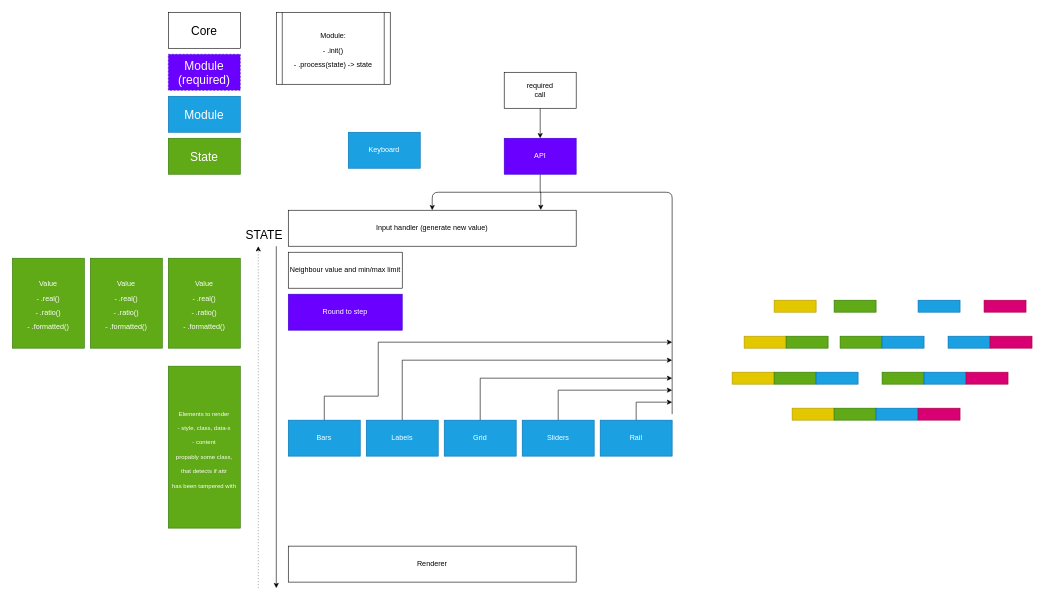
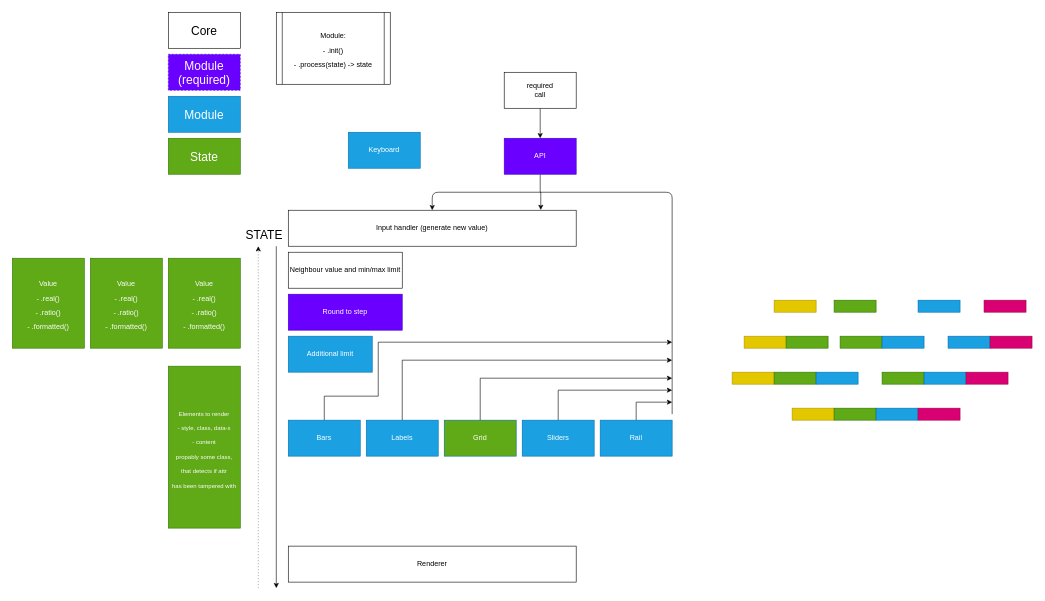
none -> (330, 354)
(480, 438) -> (480, 438)
